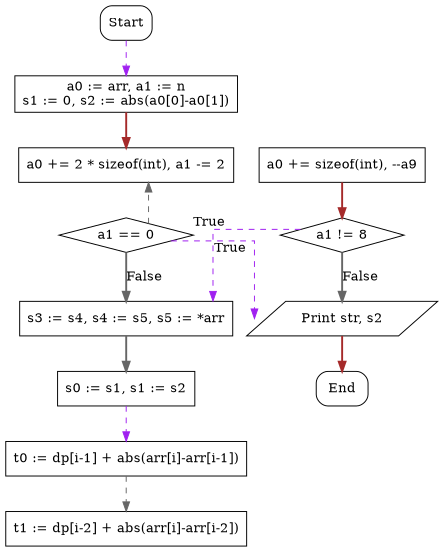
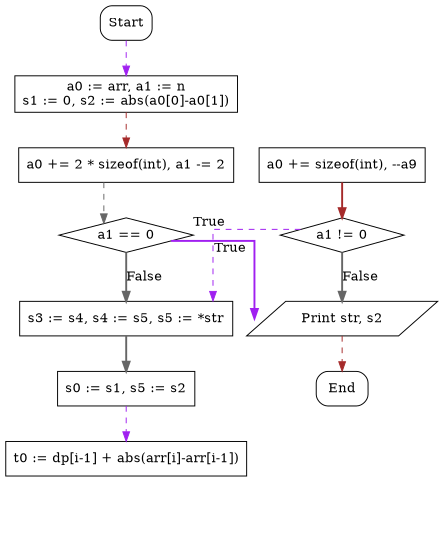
(126, 125) -> (126, 125)
(149, 208) -> (104, 198)
(342, 235) -> (342, 235)
(247, 241) -> (247, 241)
(126, 319) -> (126, 319)
(342, 349) -> (342, 349)
(126, 389) -> (126, 389)
(126, 529) -> none
